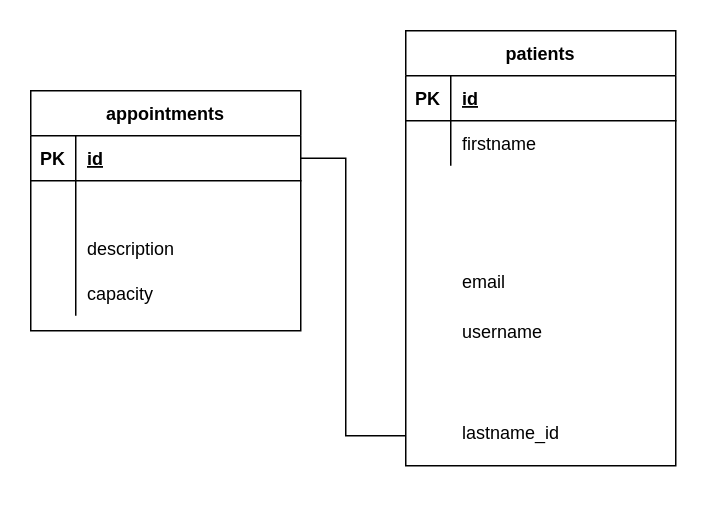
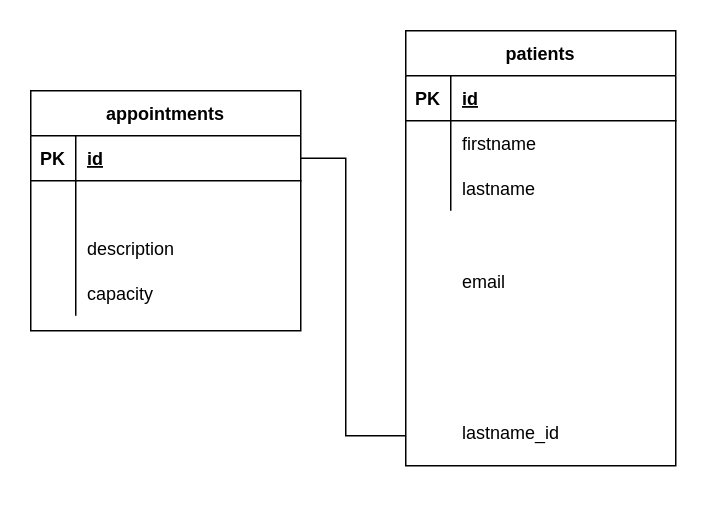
none -> (563, 188)
(563, 331) -> none
